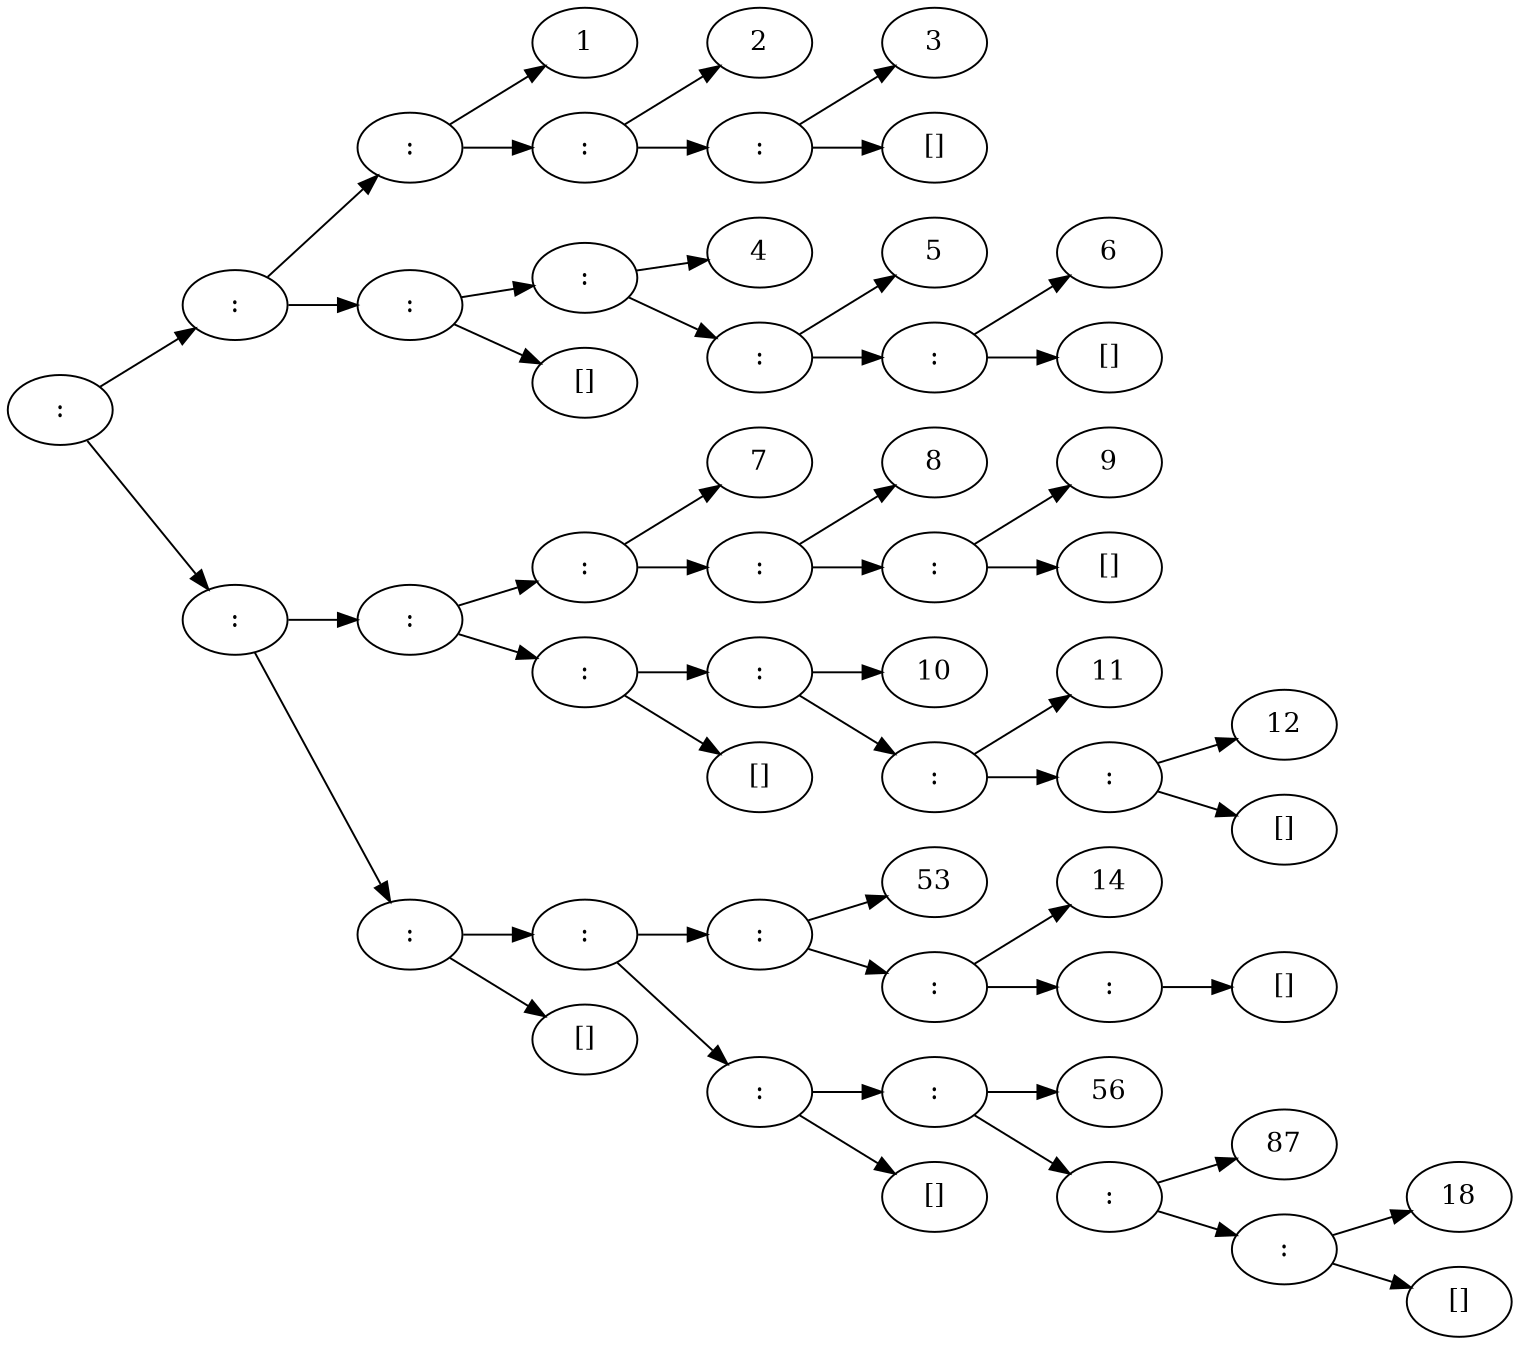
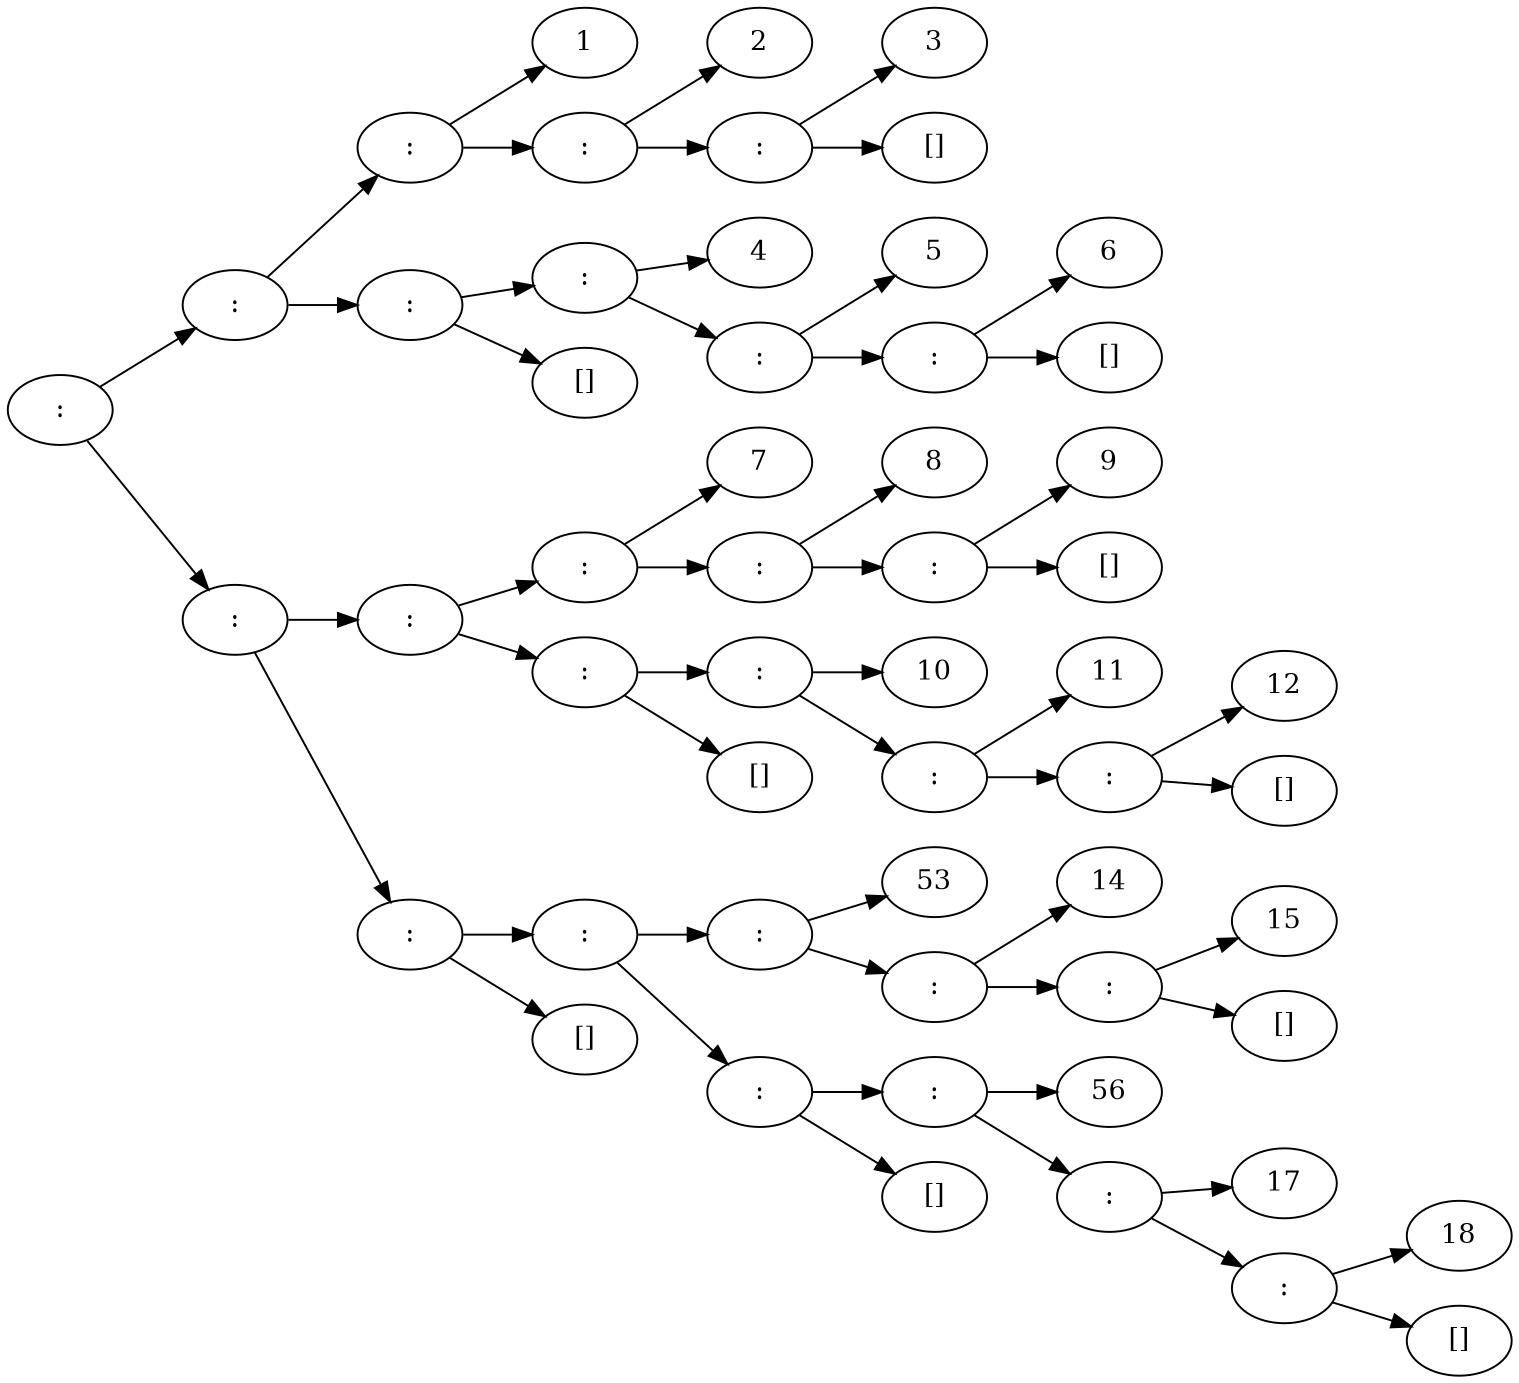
none -> (1284, 921)
(1284, 1144) -> (1284, 1183)
